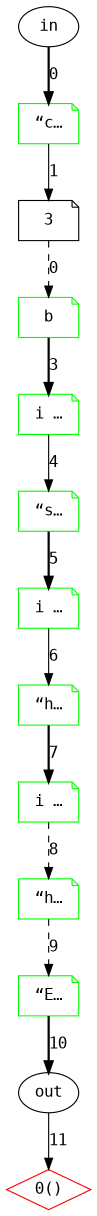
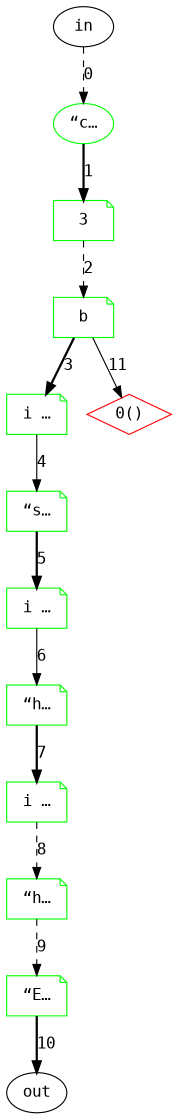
(49, 70) -> (84, 70)
(49, 124) -> (84, 124)
(49, 167) -> (84, 167)
(49, 221) -> (84, 221)
(54, 269) -> (89, 269)
(49, 1136) -> (105, 363)
